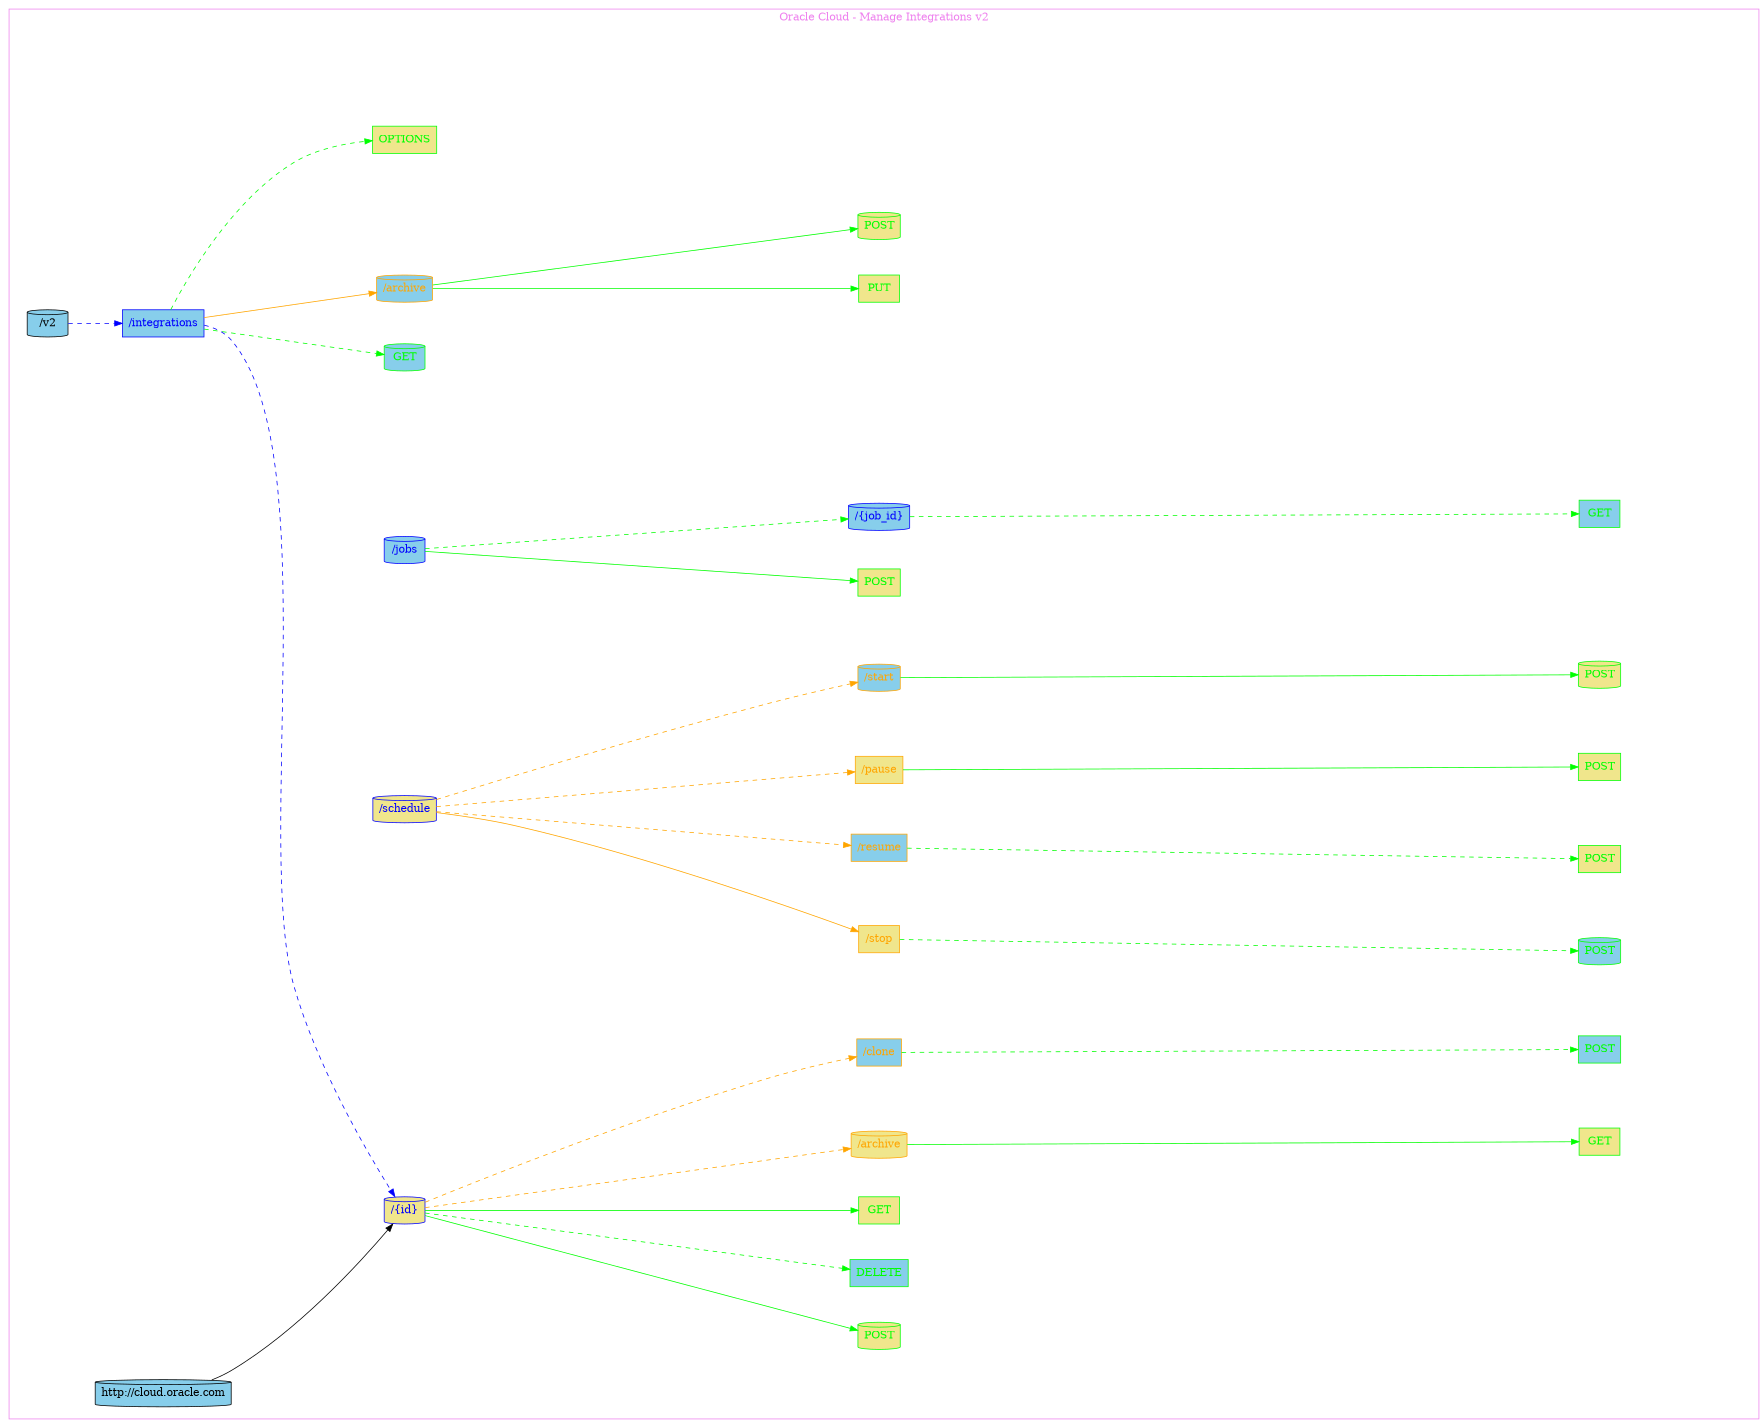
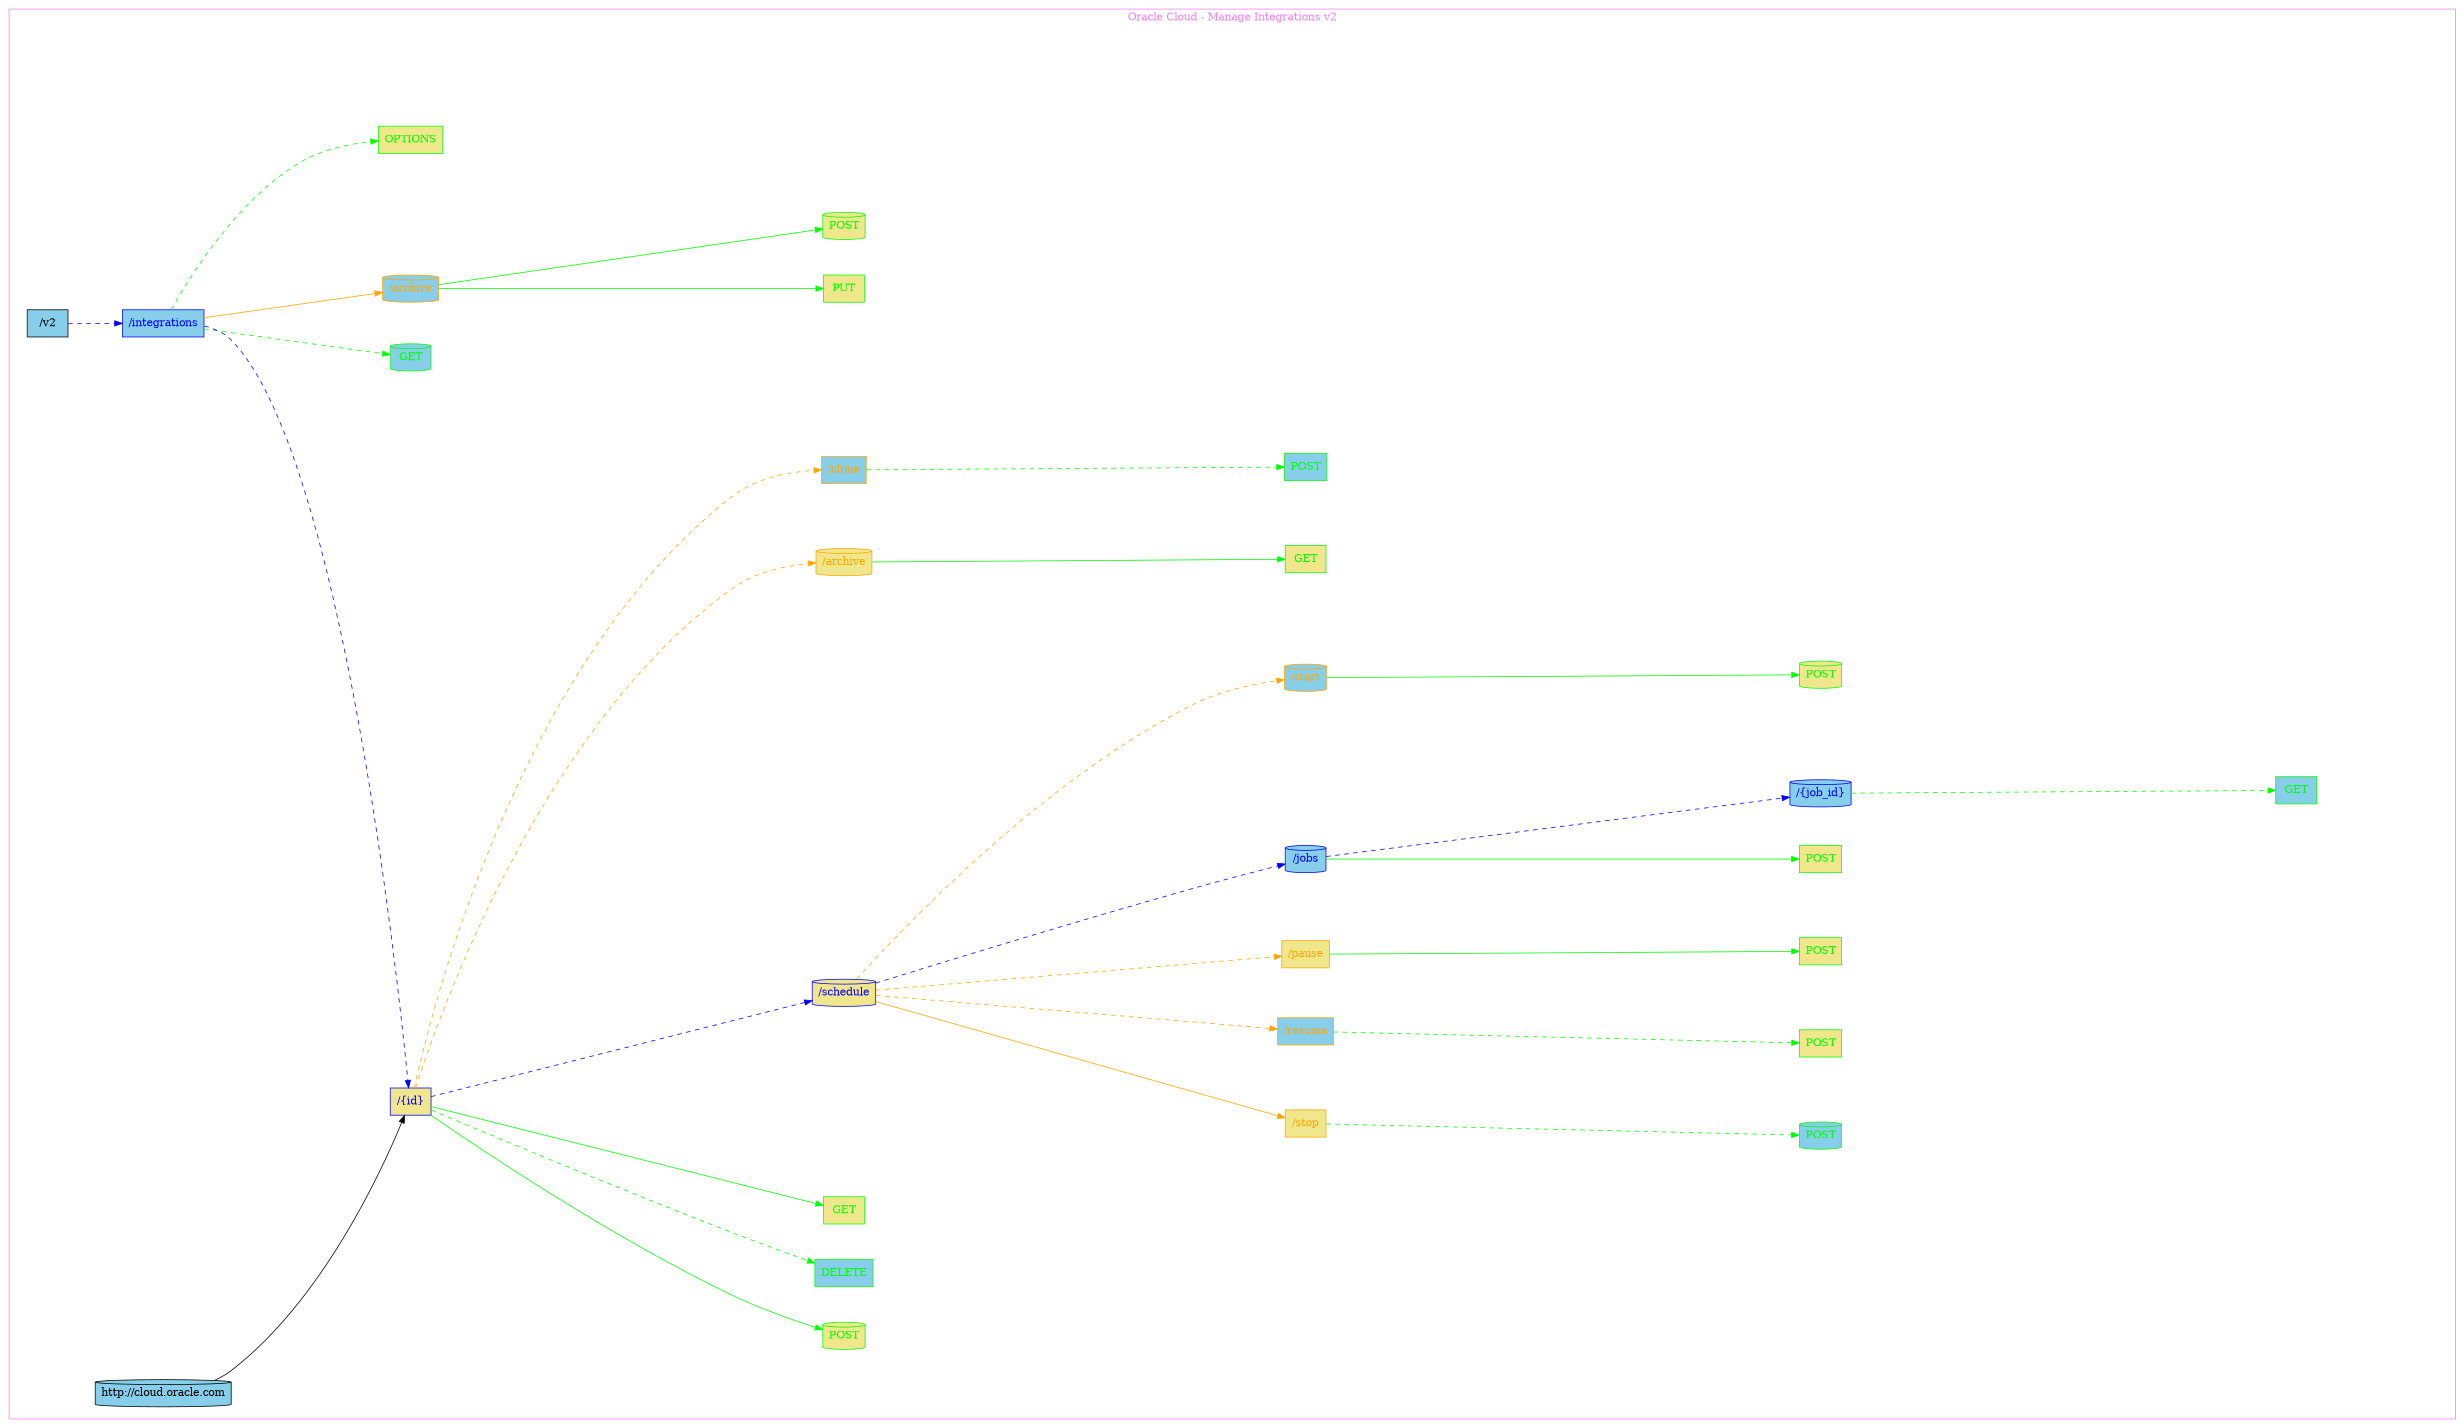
(48, 323) -> (48, 323)
(633, 534) -> (1554, 827)
none -> (1076, 922)
none -> (618, 1050)
(405, 1210) -> (411, 1102)
